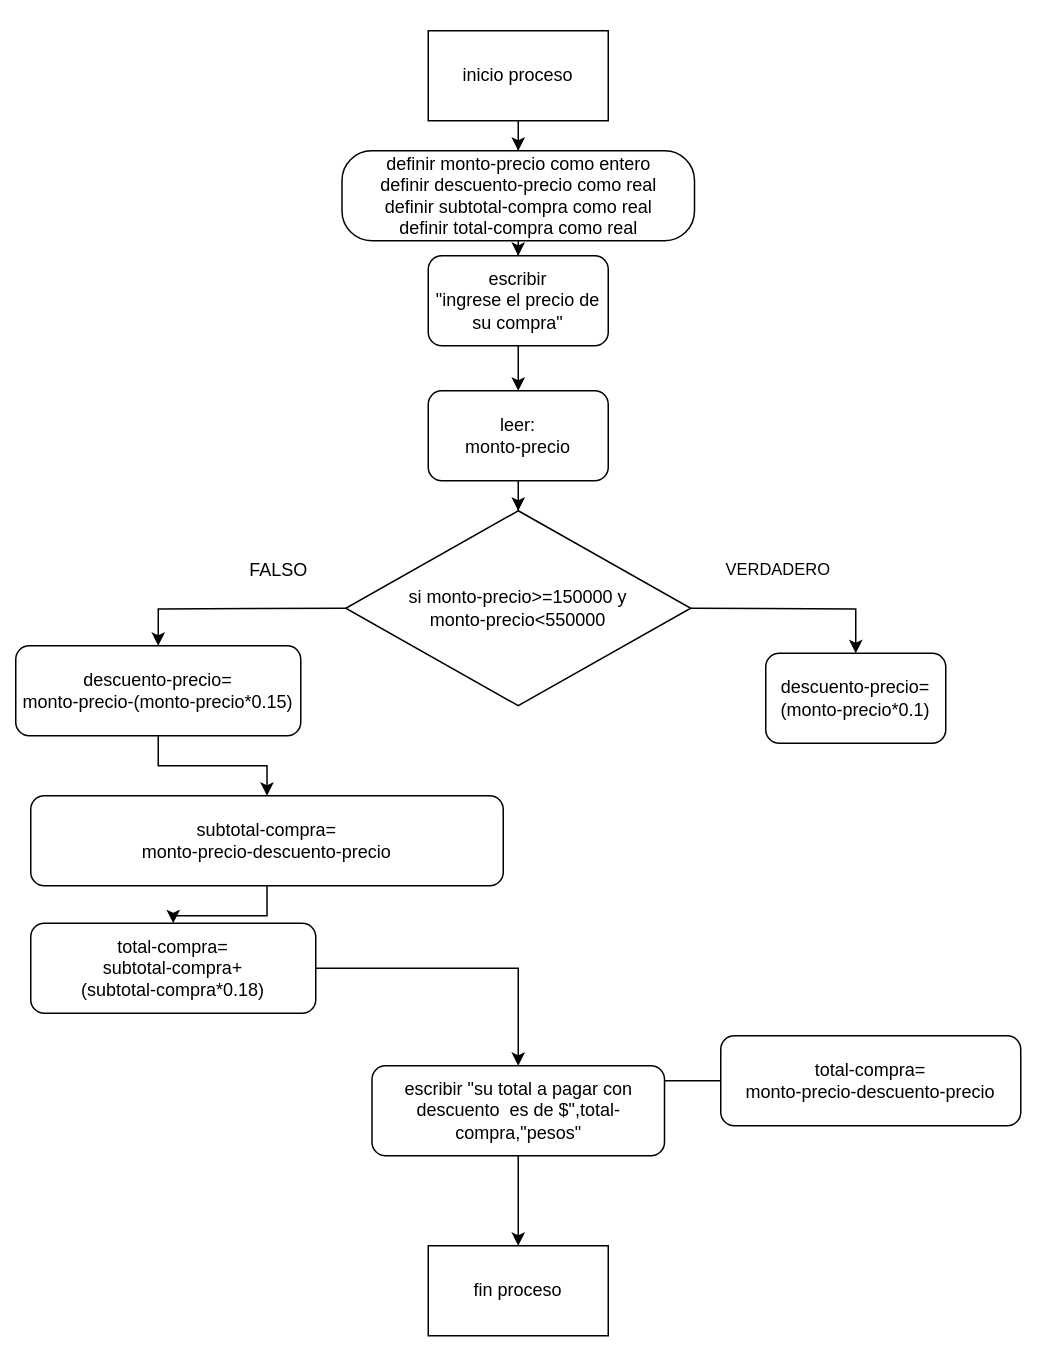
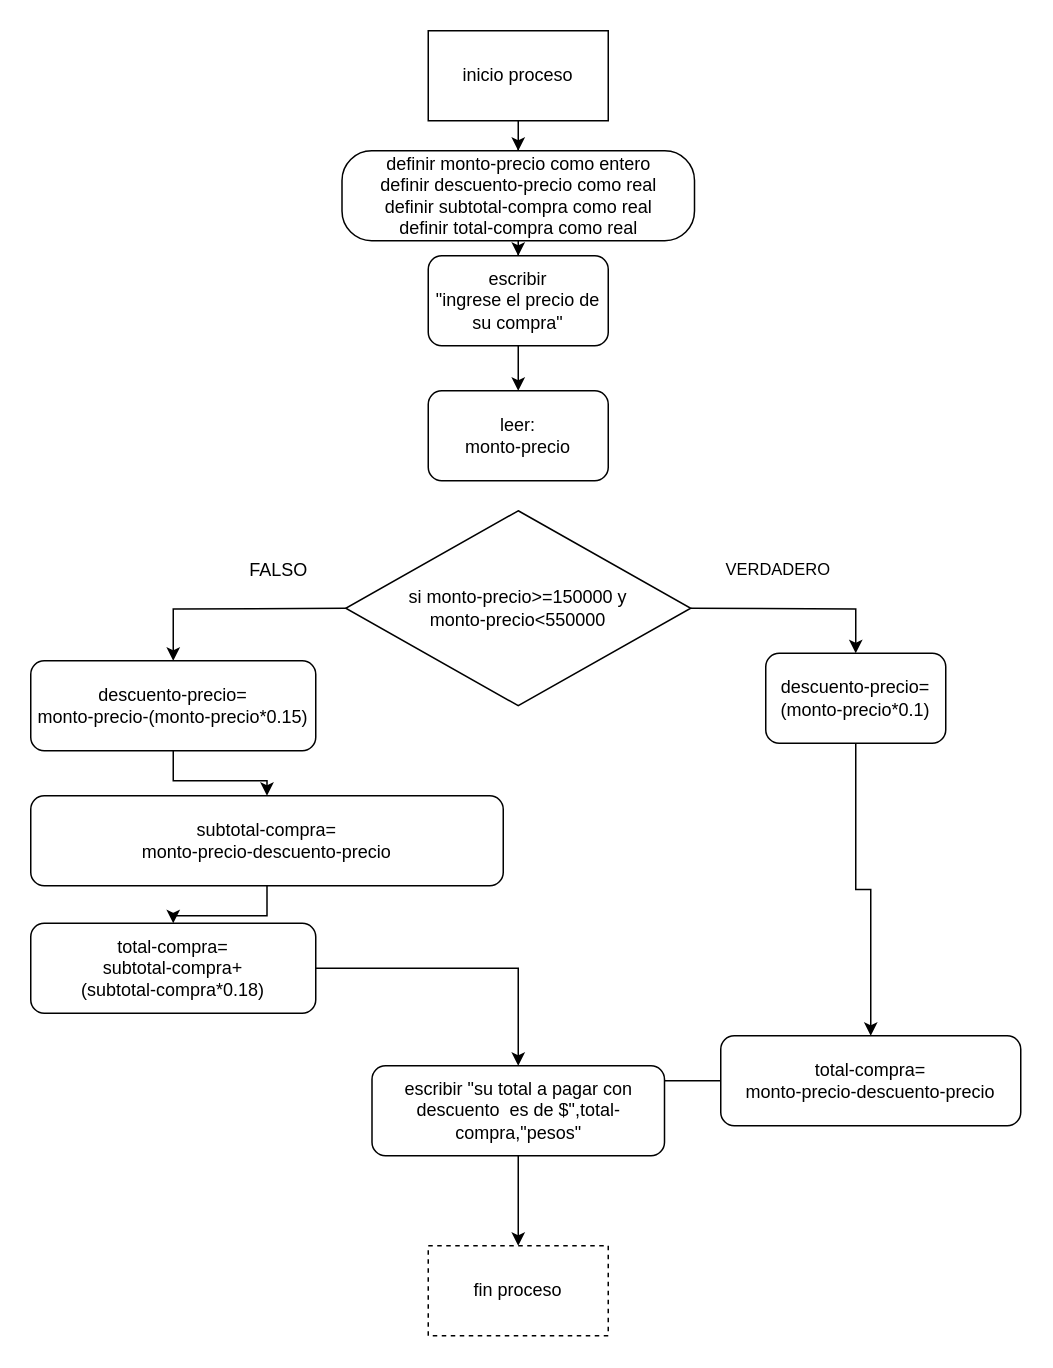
(518, 501) -> none
(158, 691) -> (173, 706)
none -> (858, 890)
(518, 1291) -> (518, 1291)
